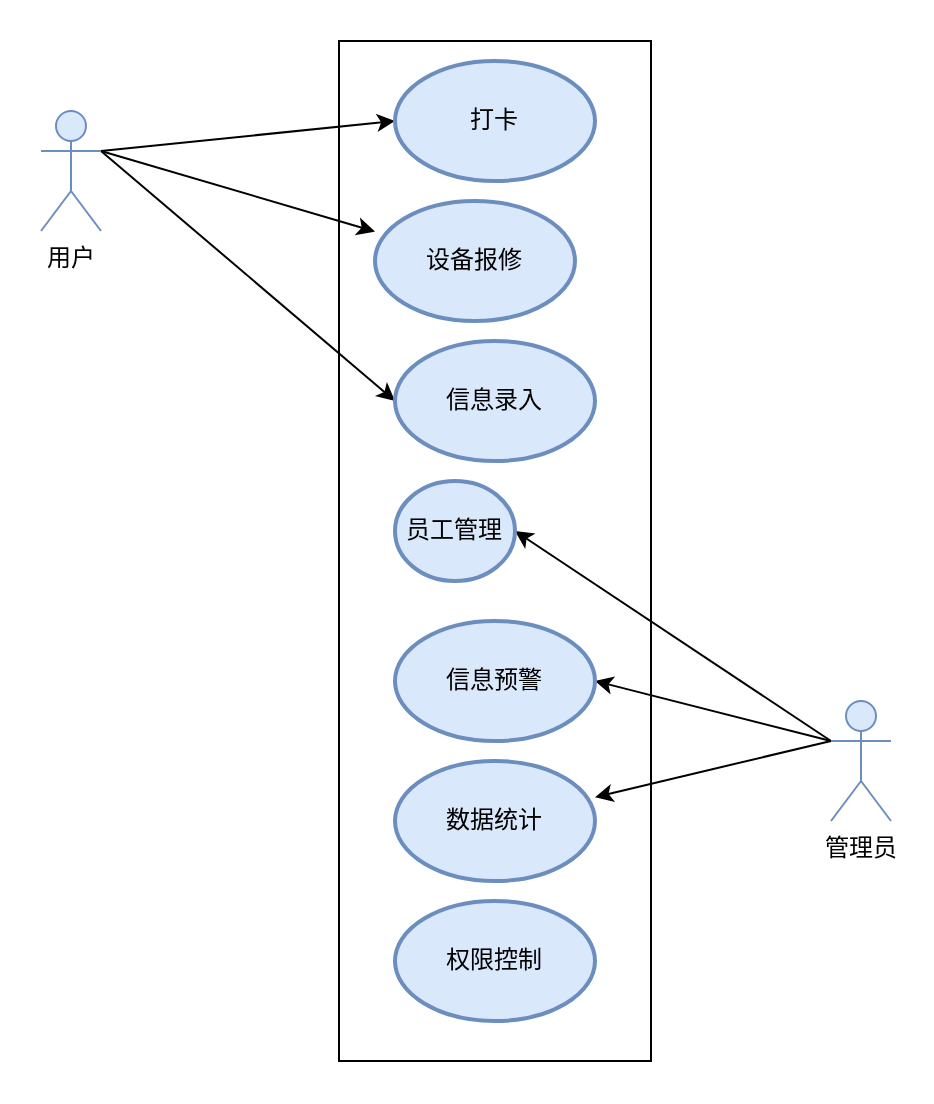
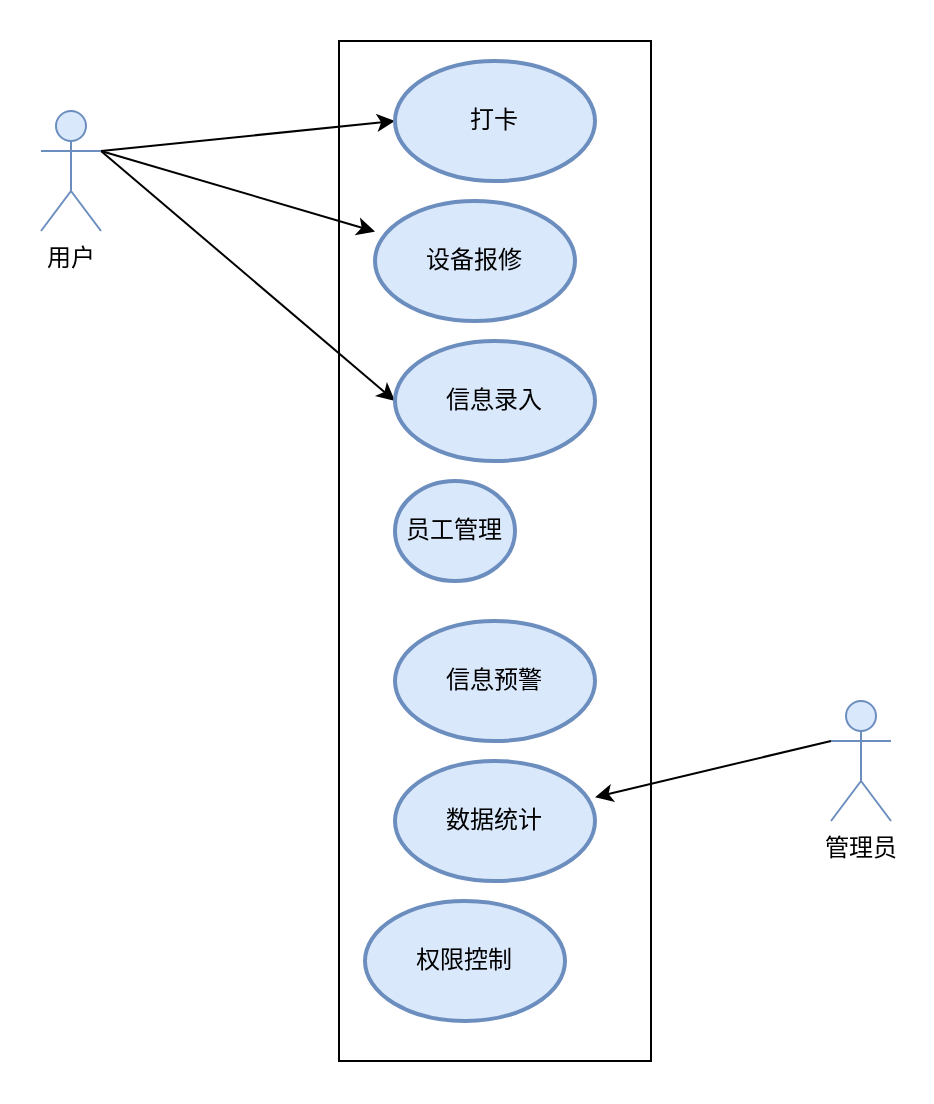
(673, 636) -> none
(715, 712) -> none
(495, 961) -> (465, 961)
